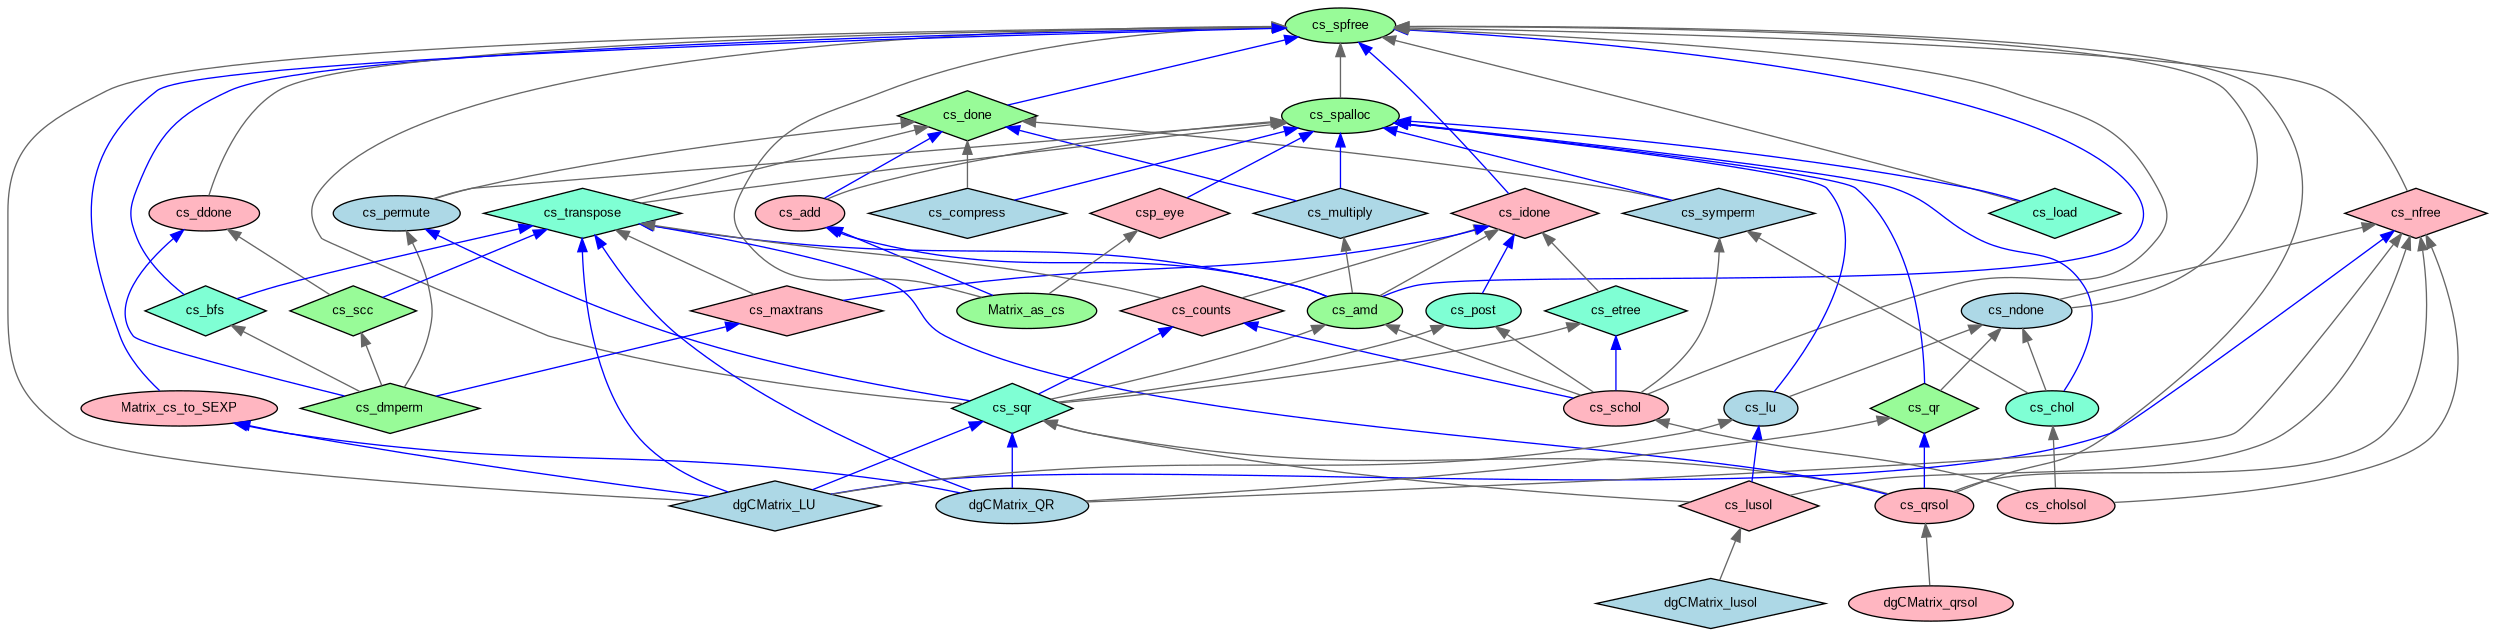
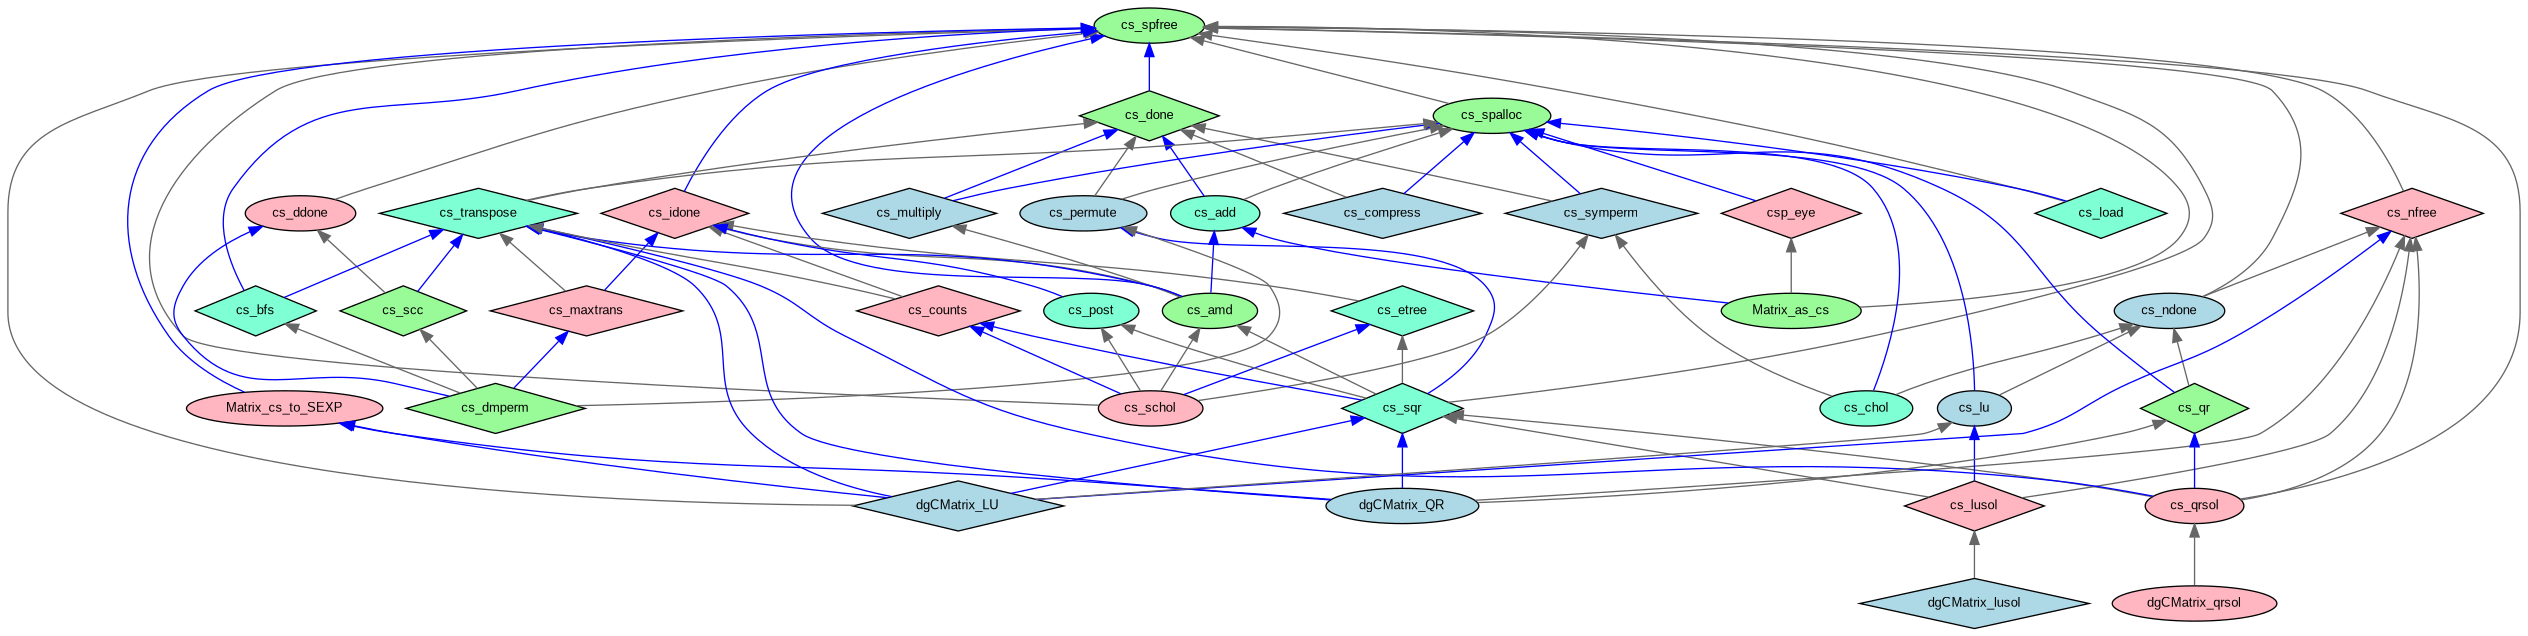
(800, 213) -> (1215, 213)
(2056, 506) -> none
